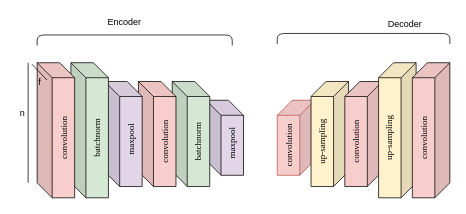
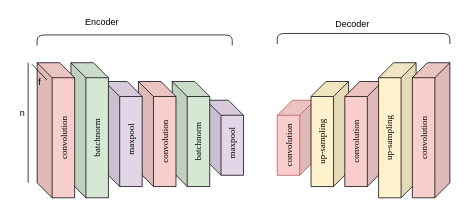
(124, 22) -> (102, 22)
(404, 24) -> (352, 24)
